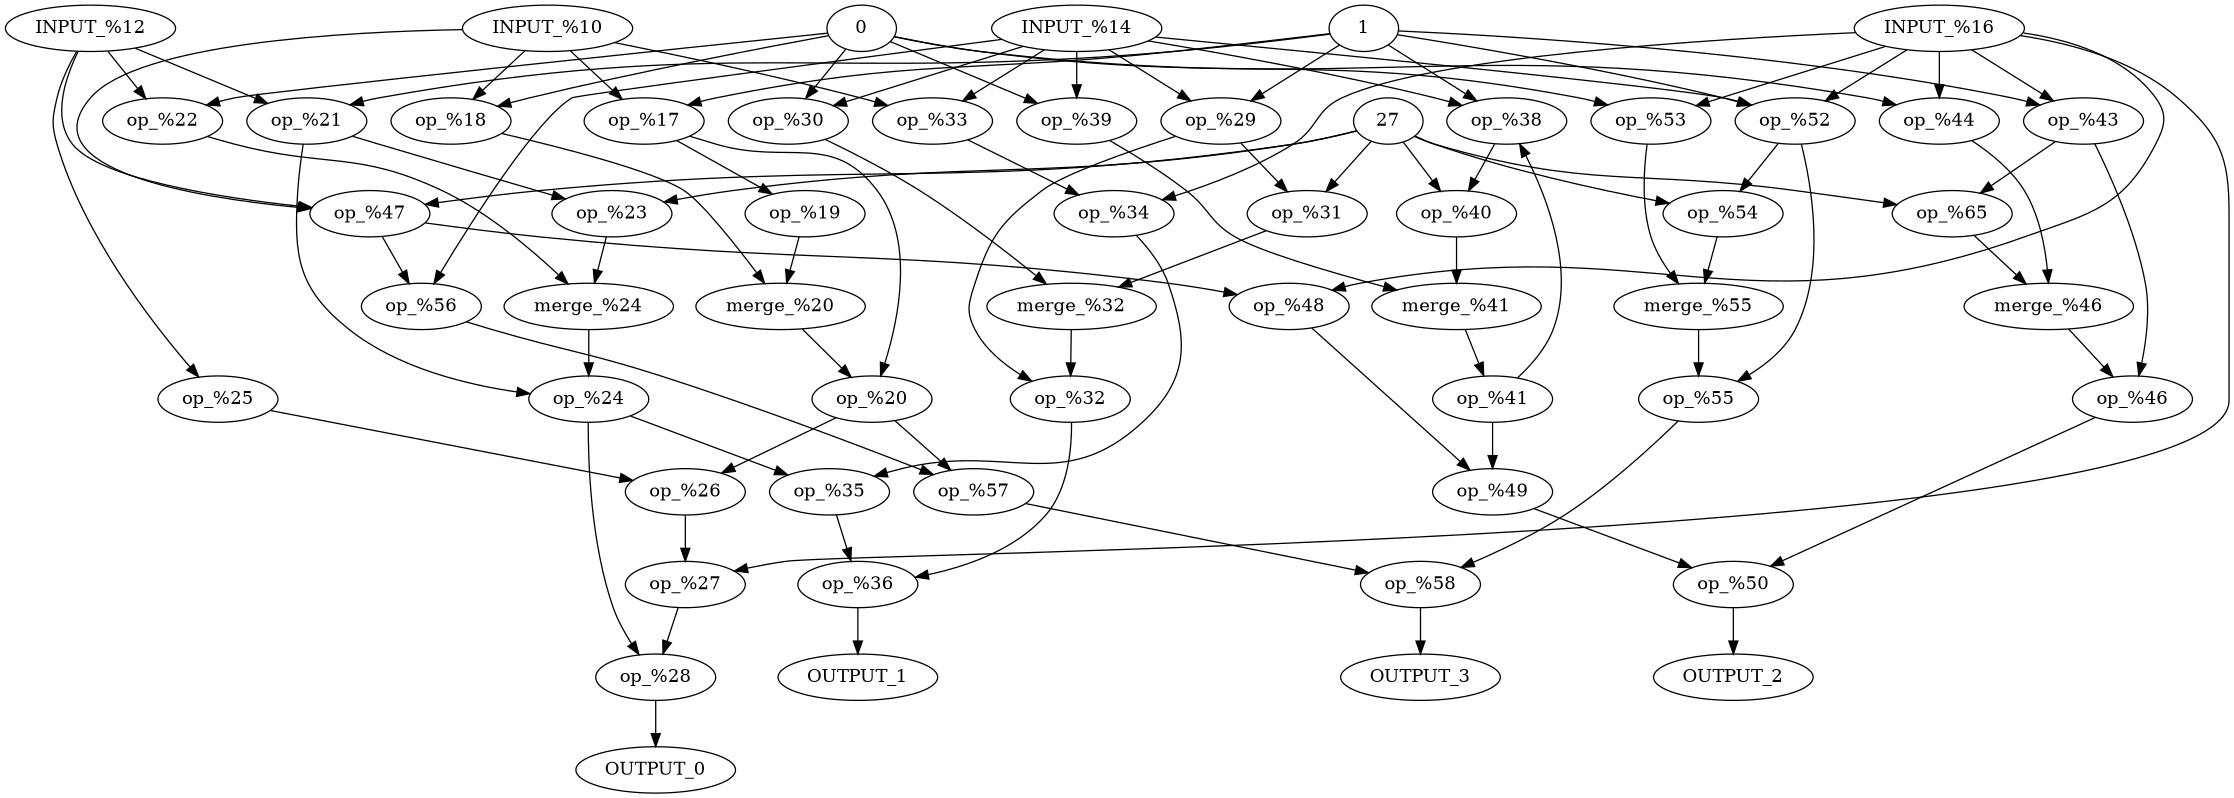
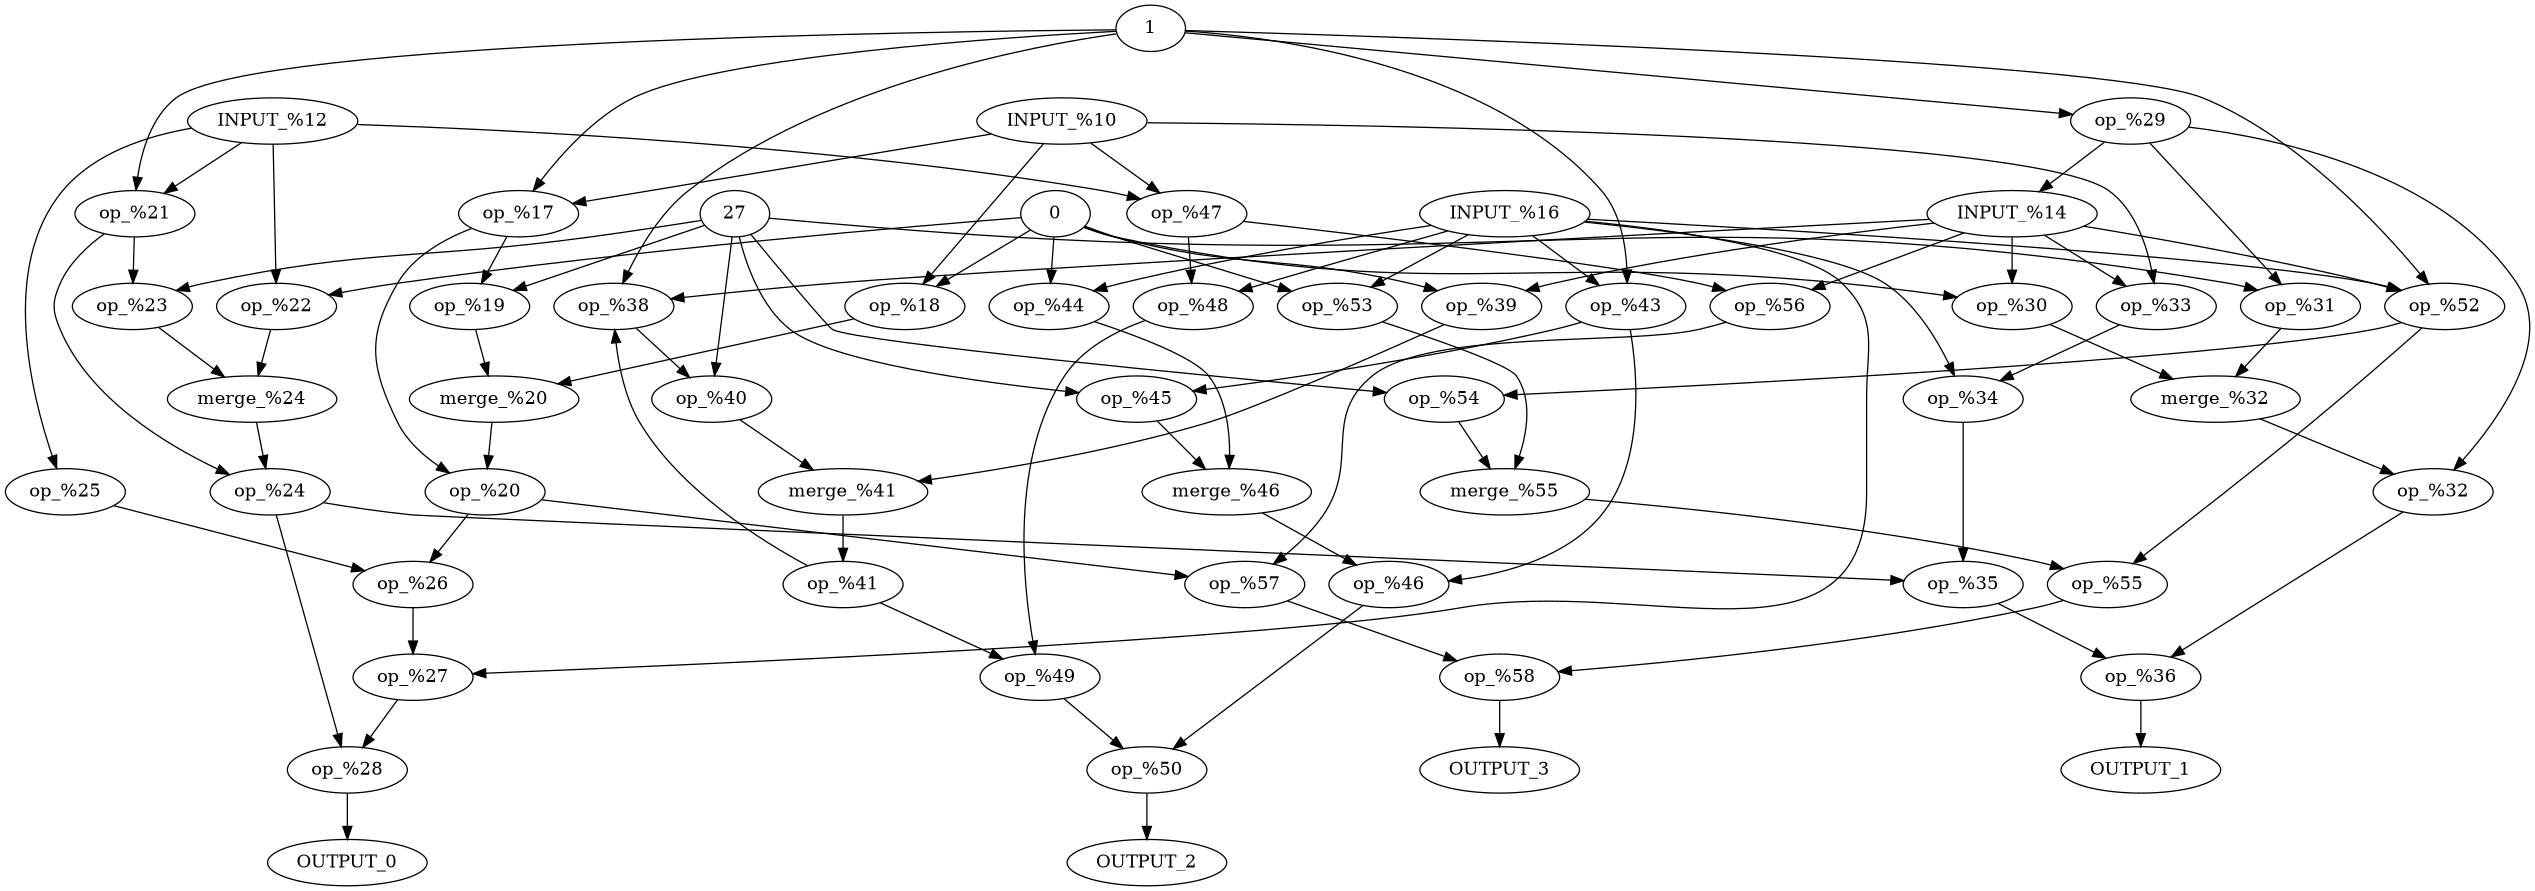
(1150, 75) -> (2077, 163)
(783, 176) -> (579, 268)
(1952, 214) -> (1137, 399)
